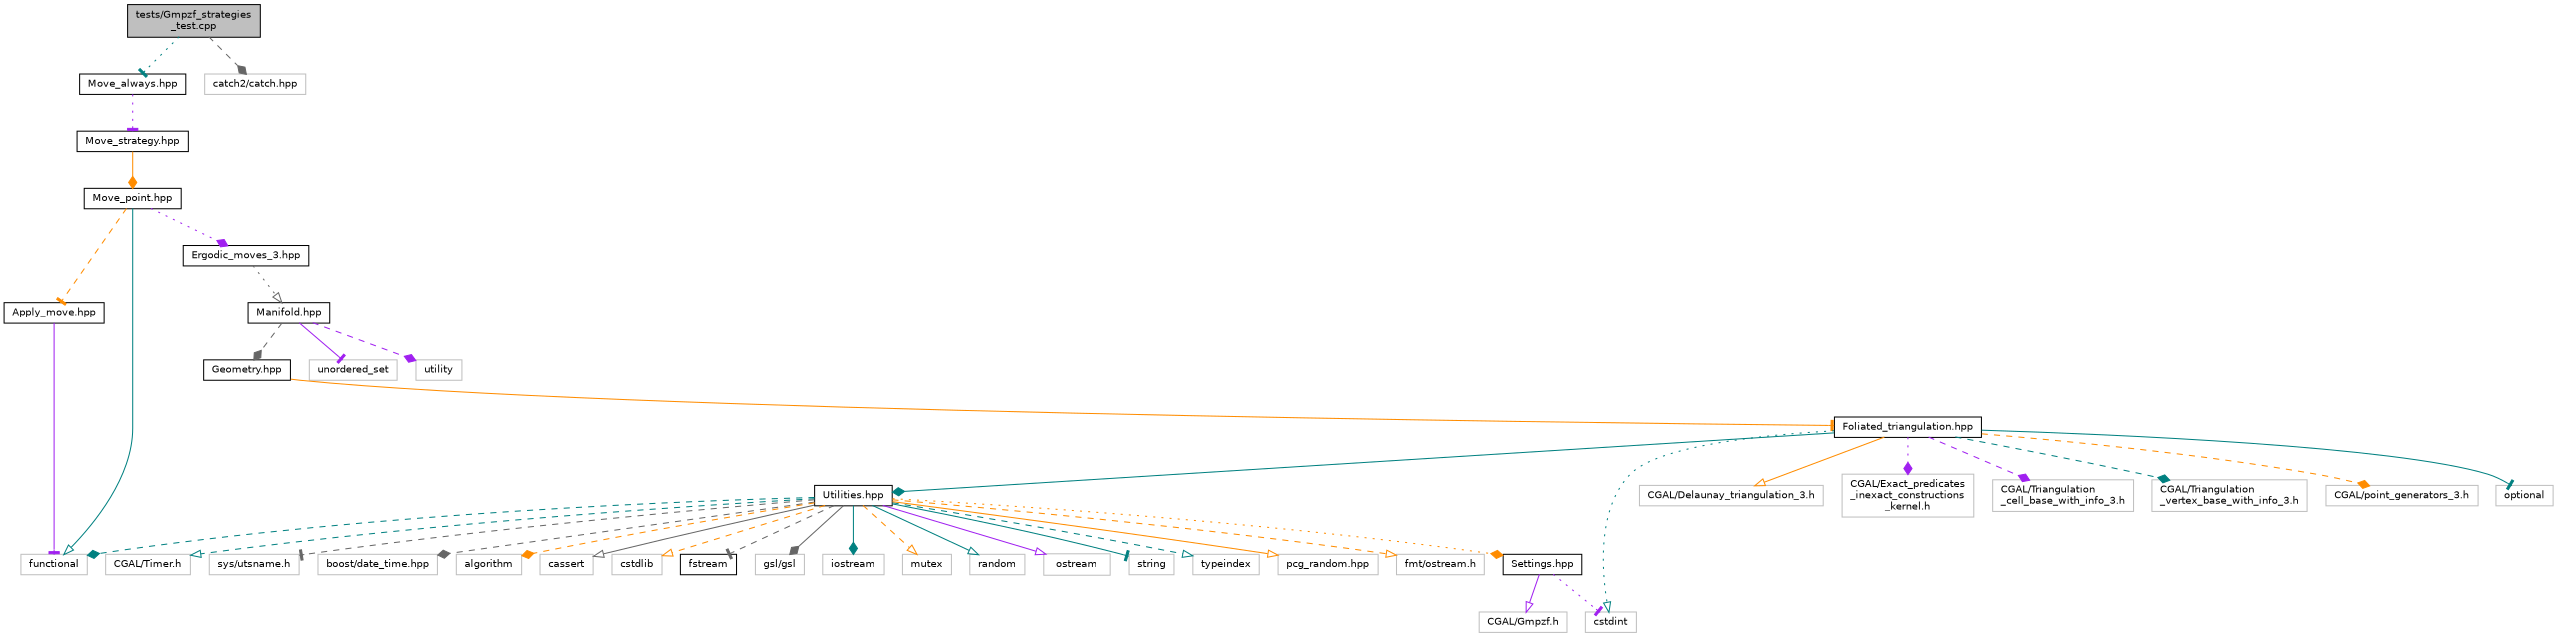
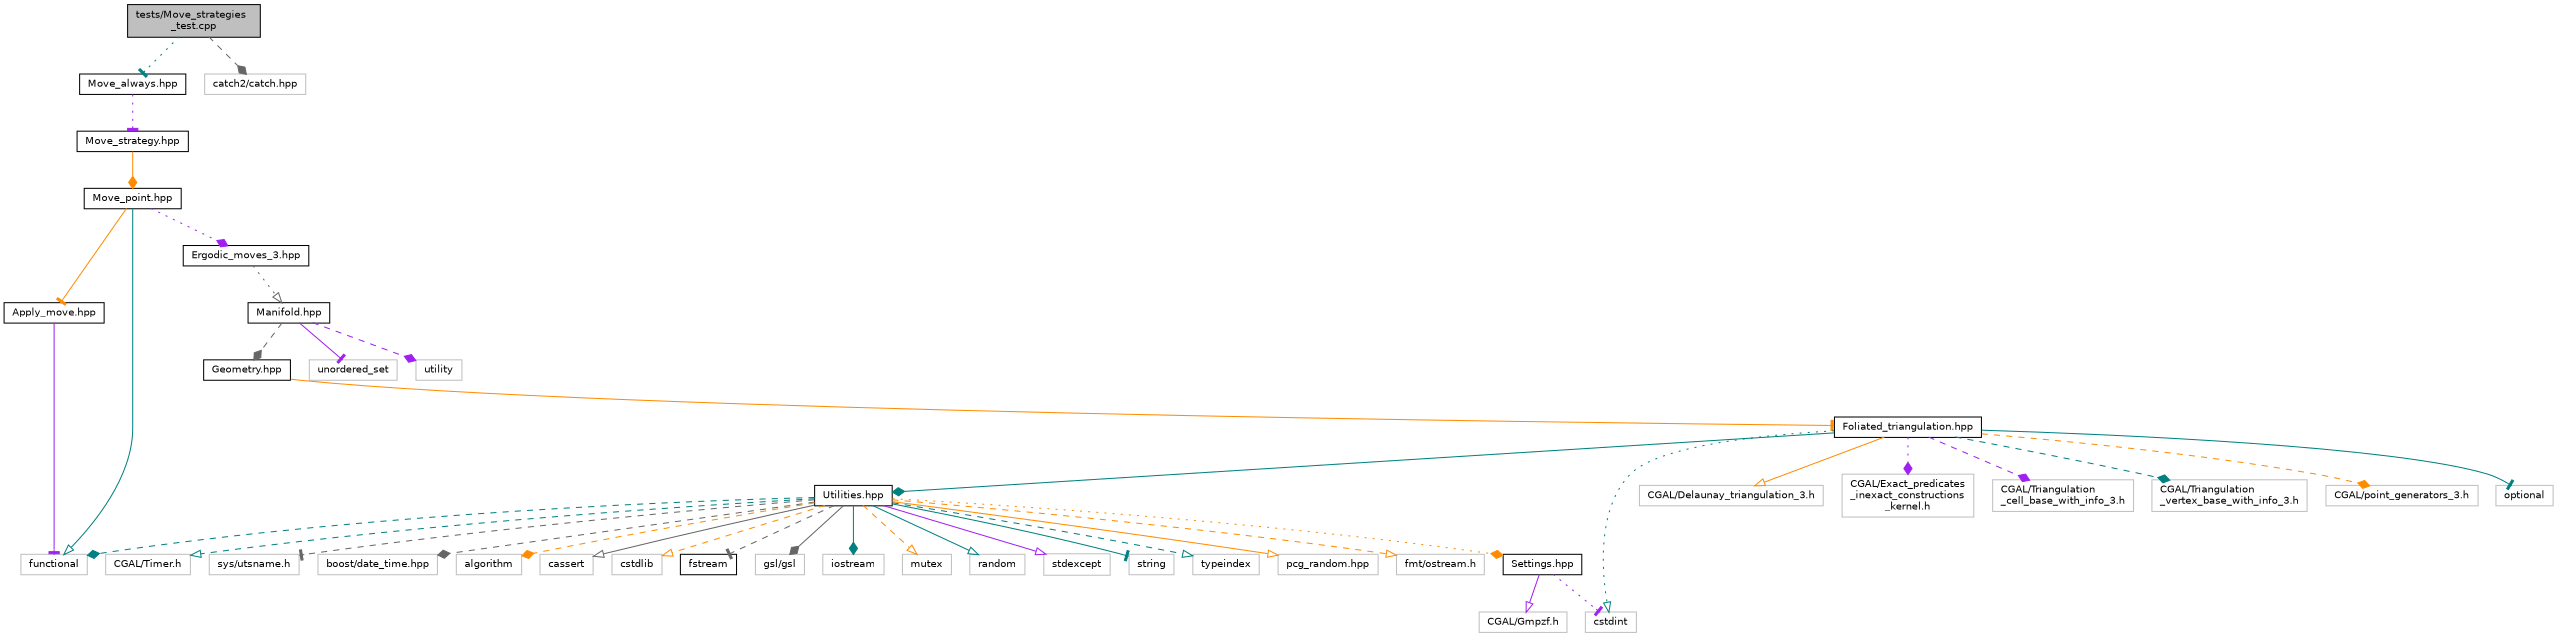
(194, 21) -> (194, 21)
(95, 254) -> (95, 254)
(1077, 565) -> (1077, 565)
